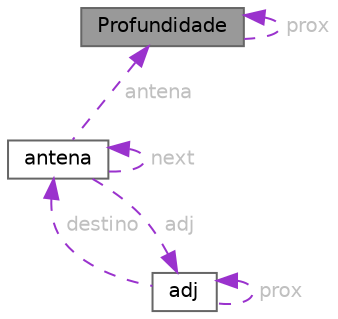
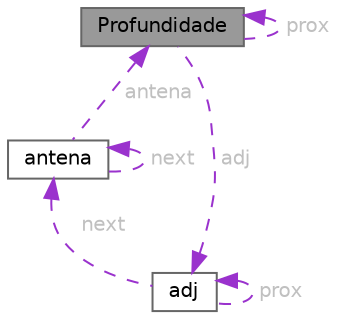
(136, 210) -> (213, 147)
(100, 226) -> (100, 226)
